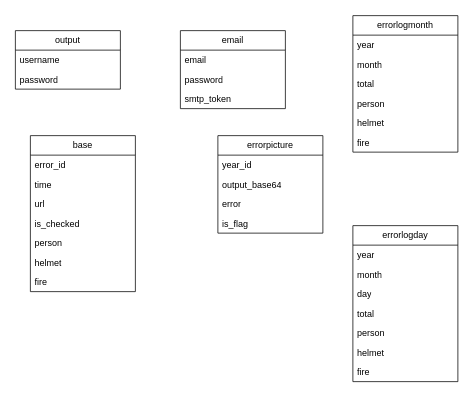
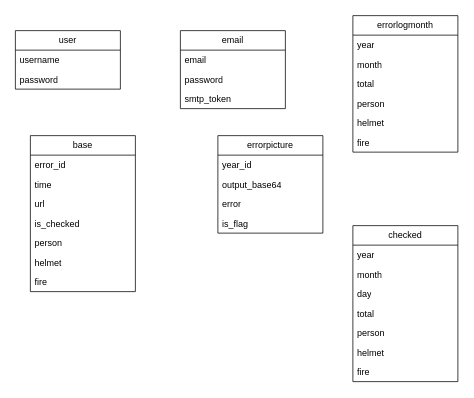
(68, 40) -> (68, 40)
(405, 235) -> (405, 235)
